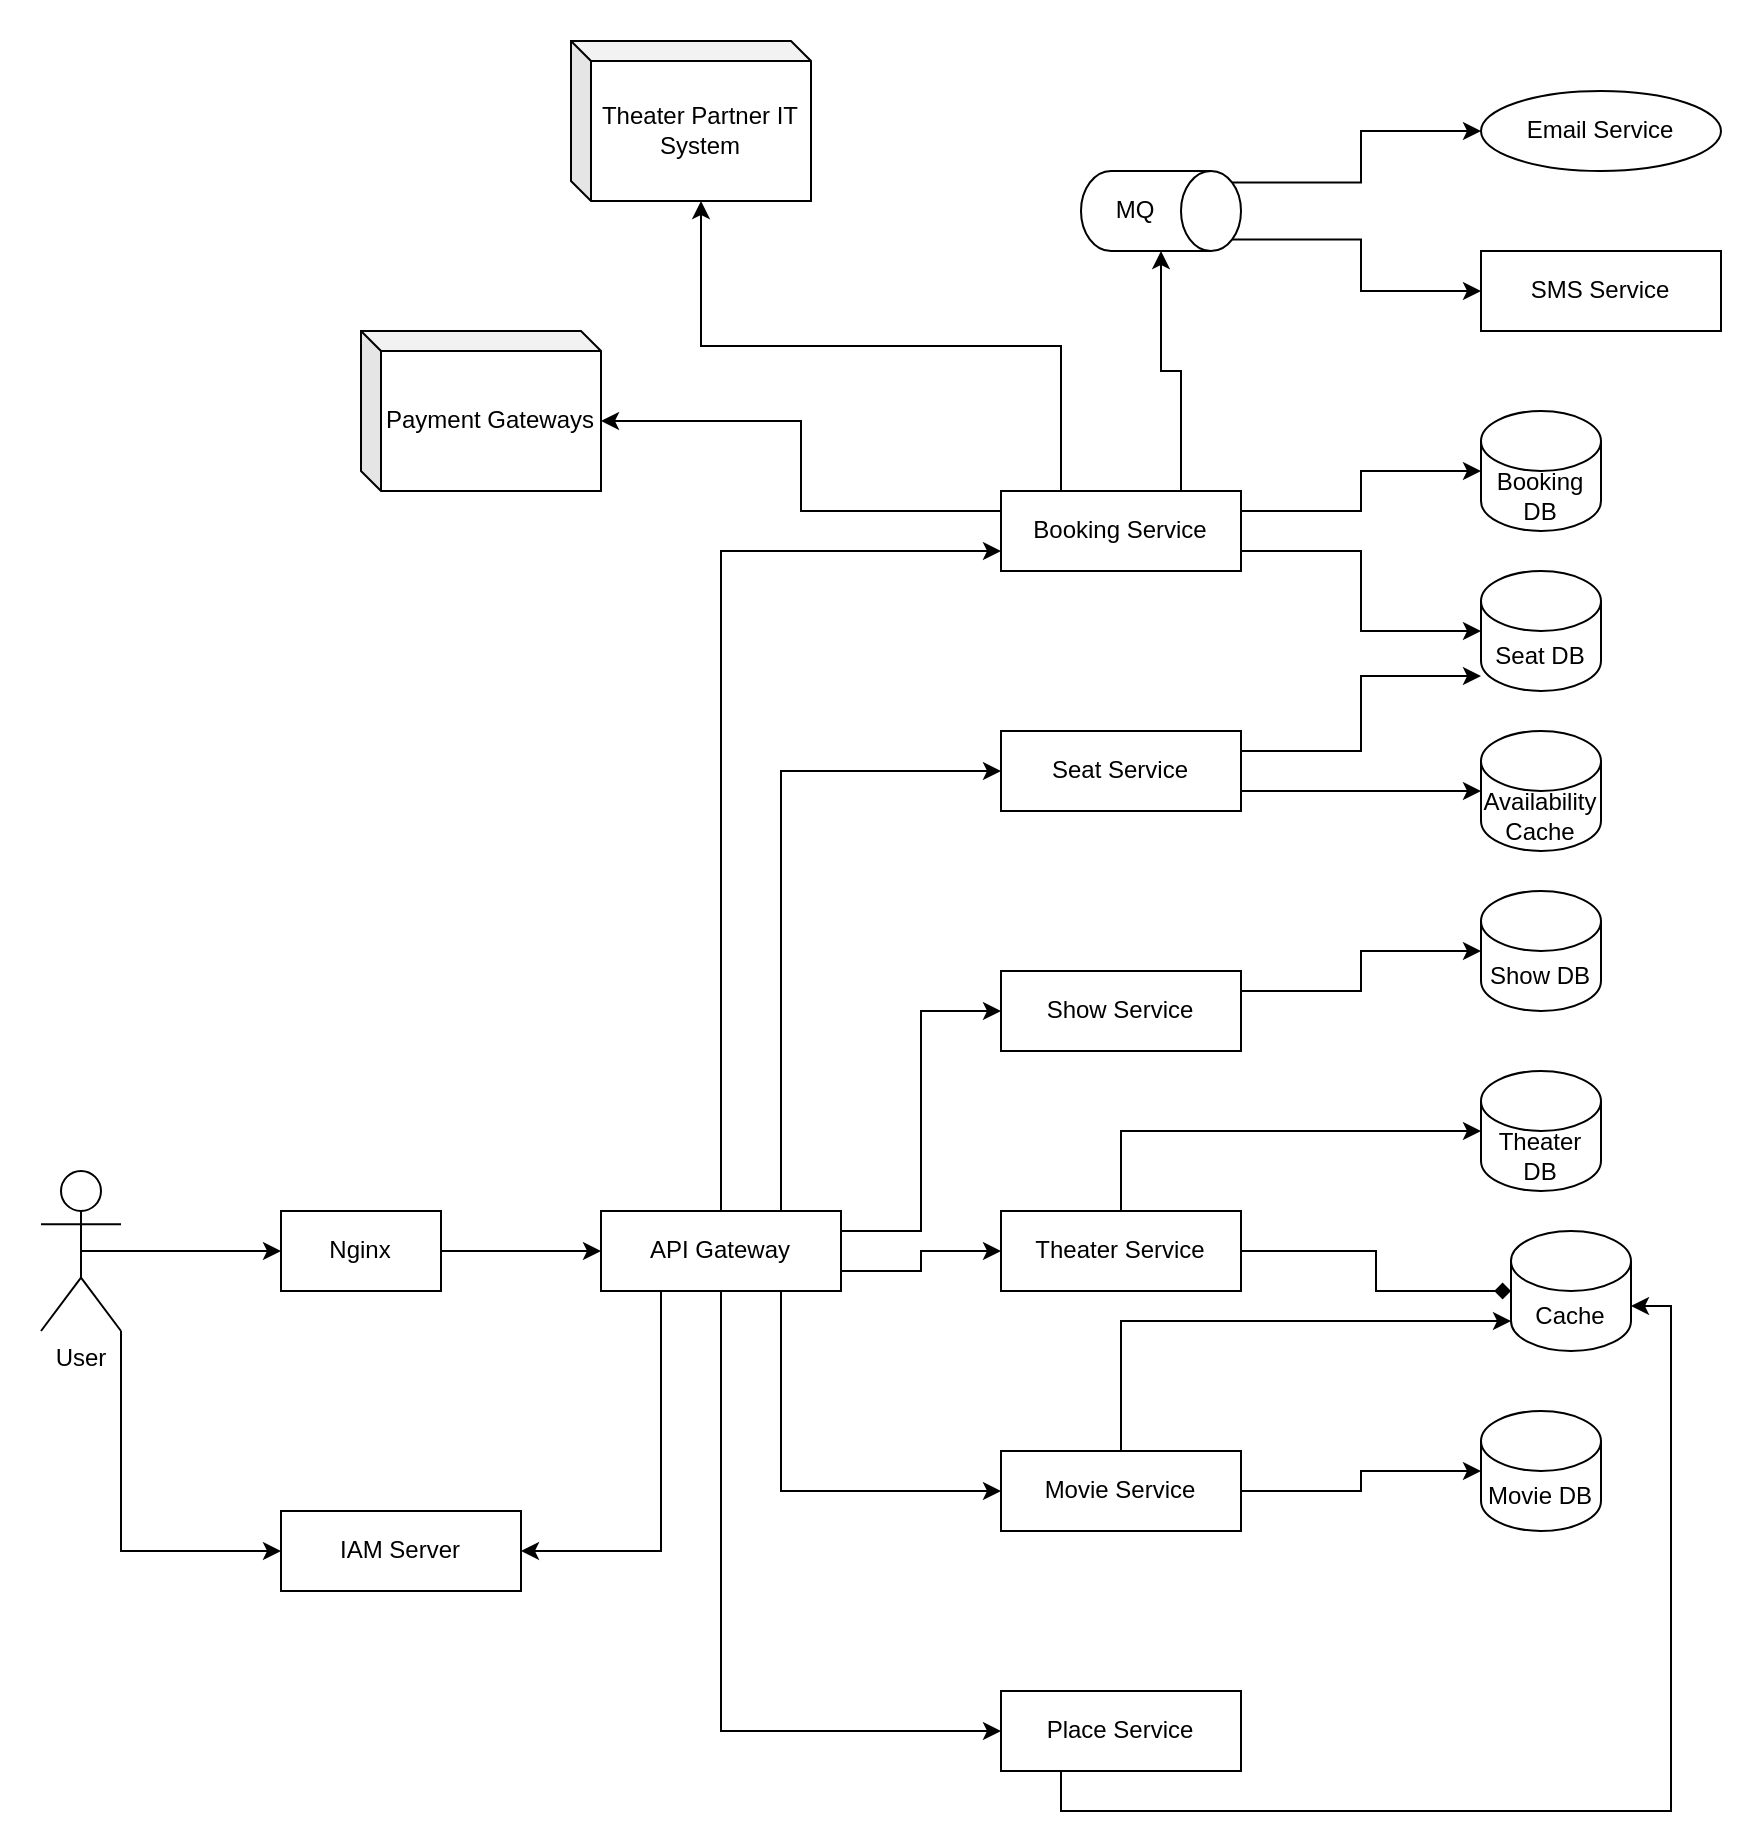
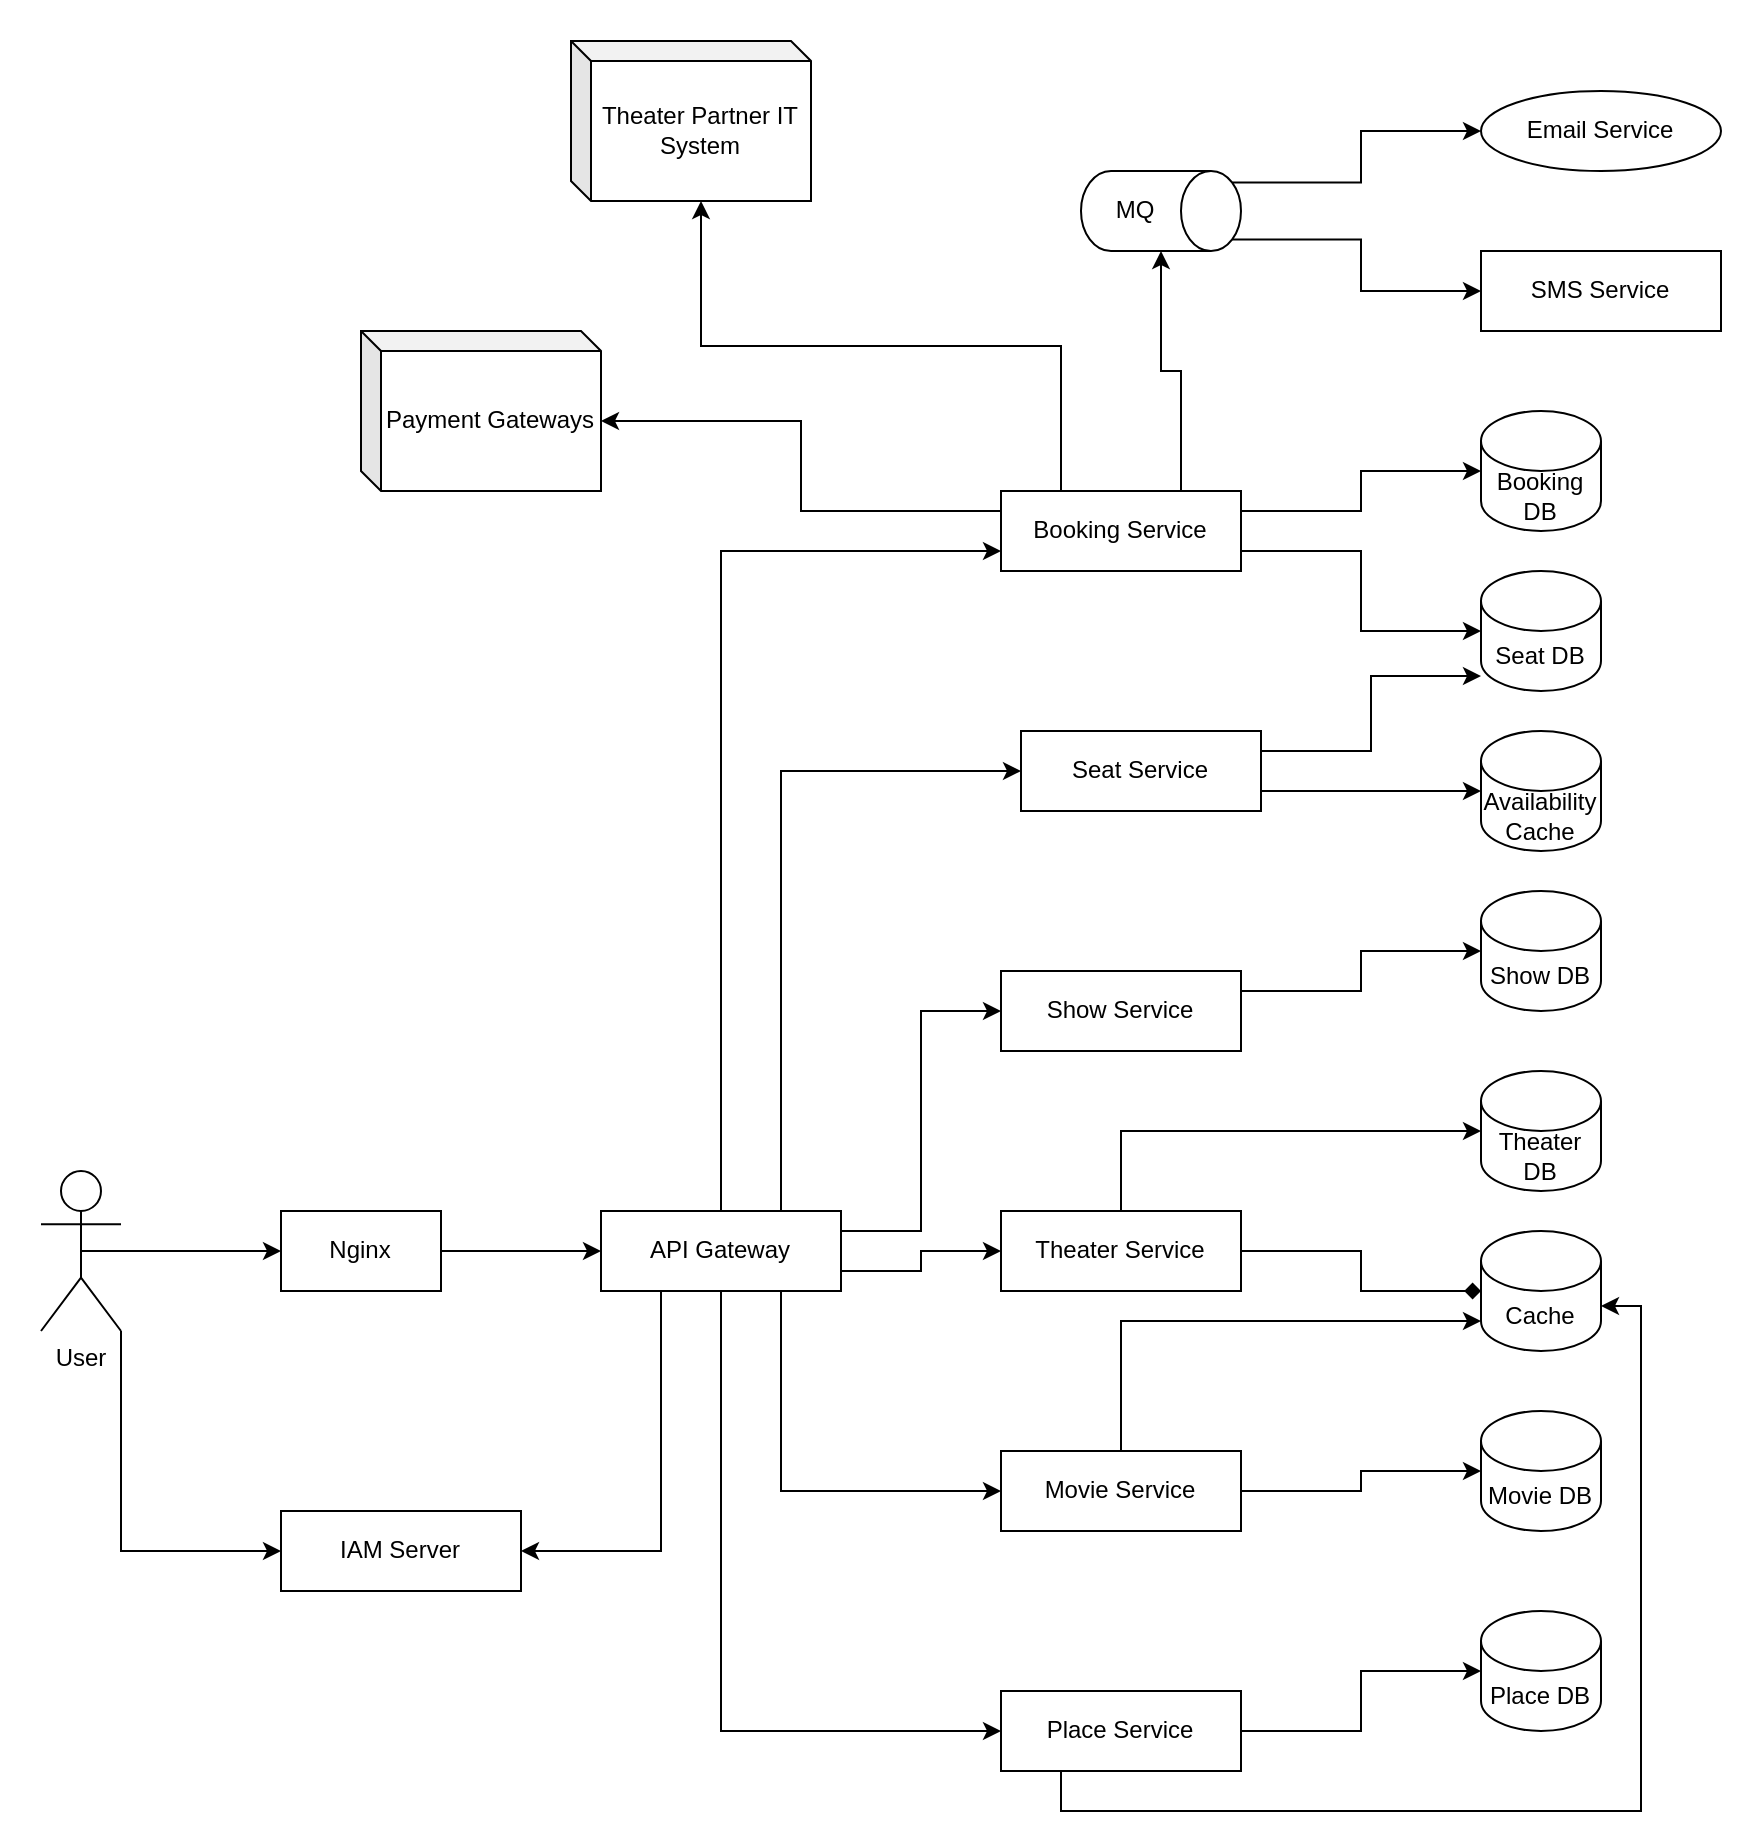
(1121, 771) -> (1141, 771)
(1571, 1291) -> (1541, 1291)
none -> (1541, 1671)
none -> (1361, 1708)
